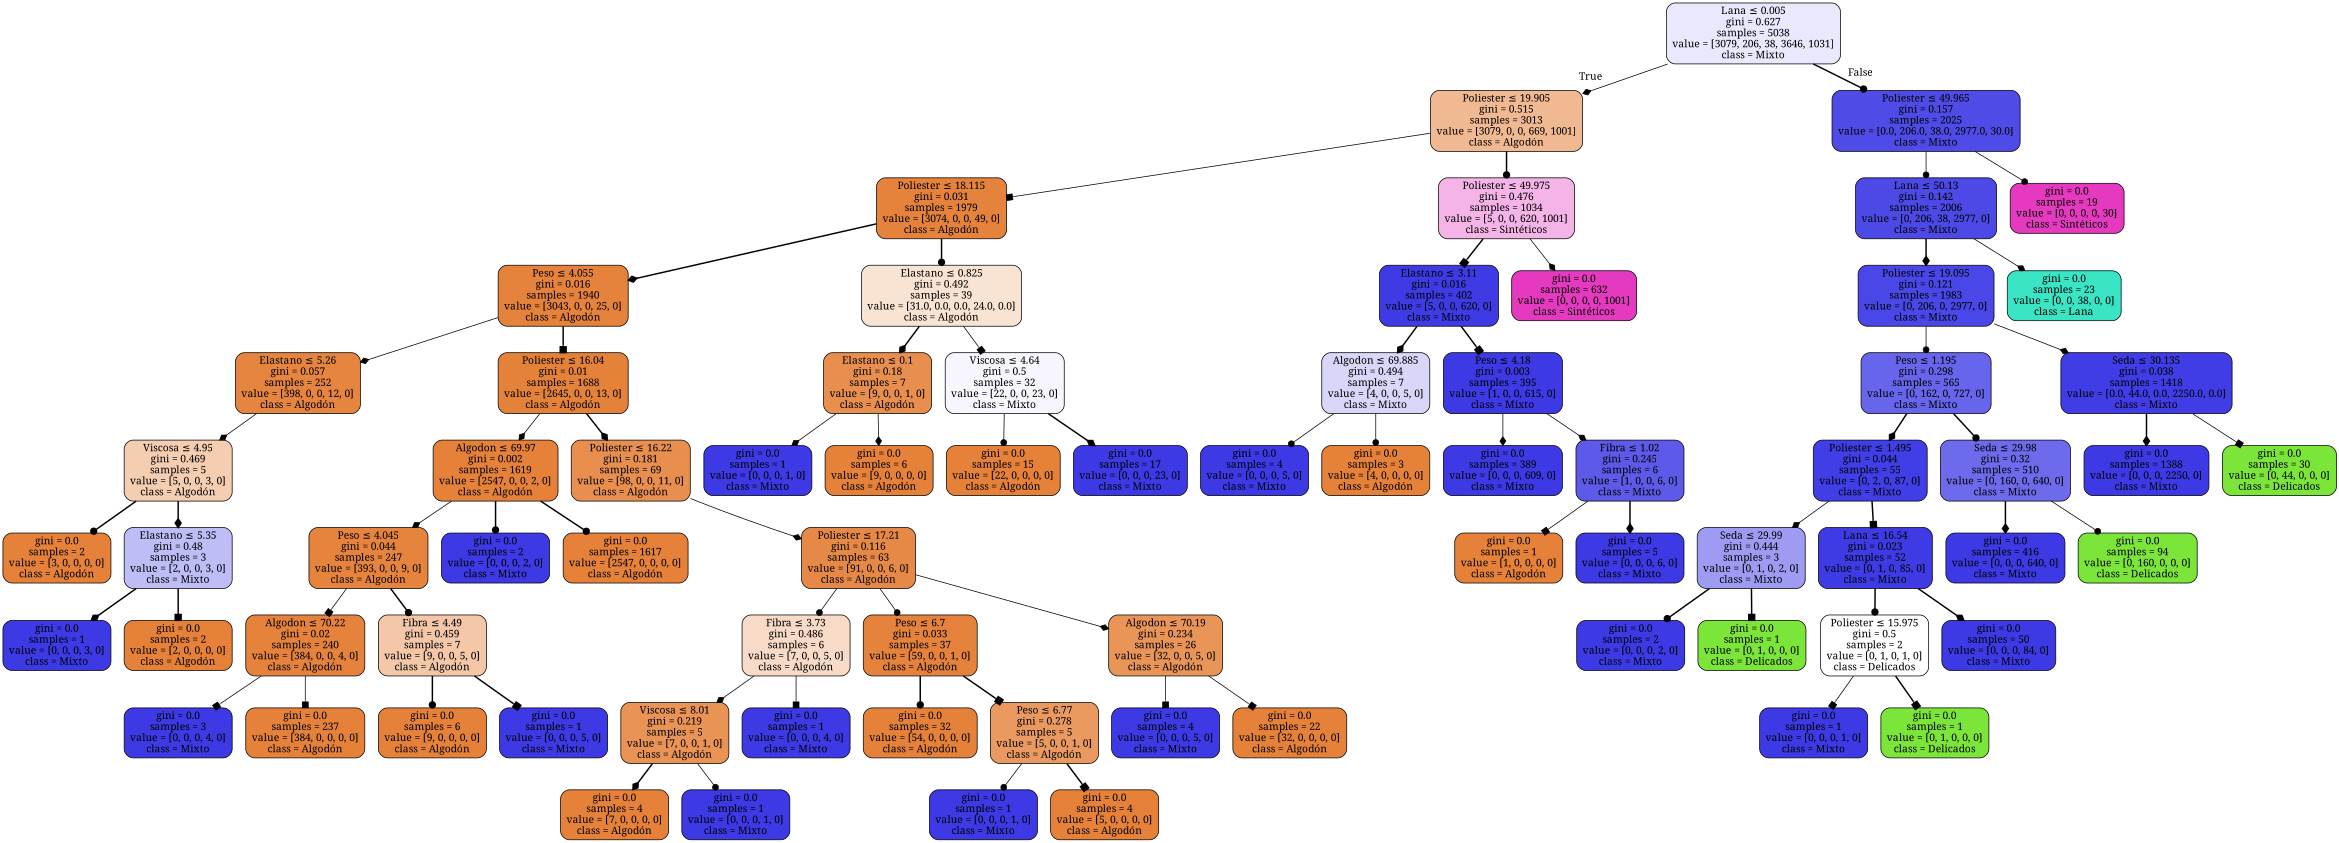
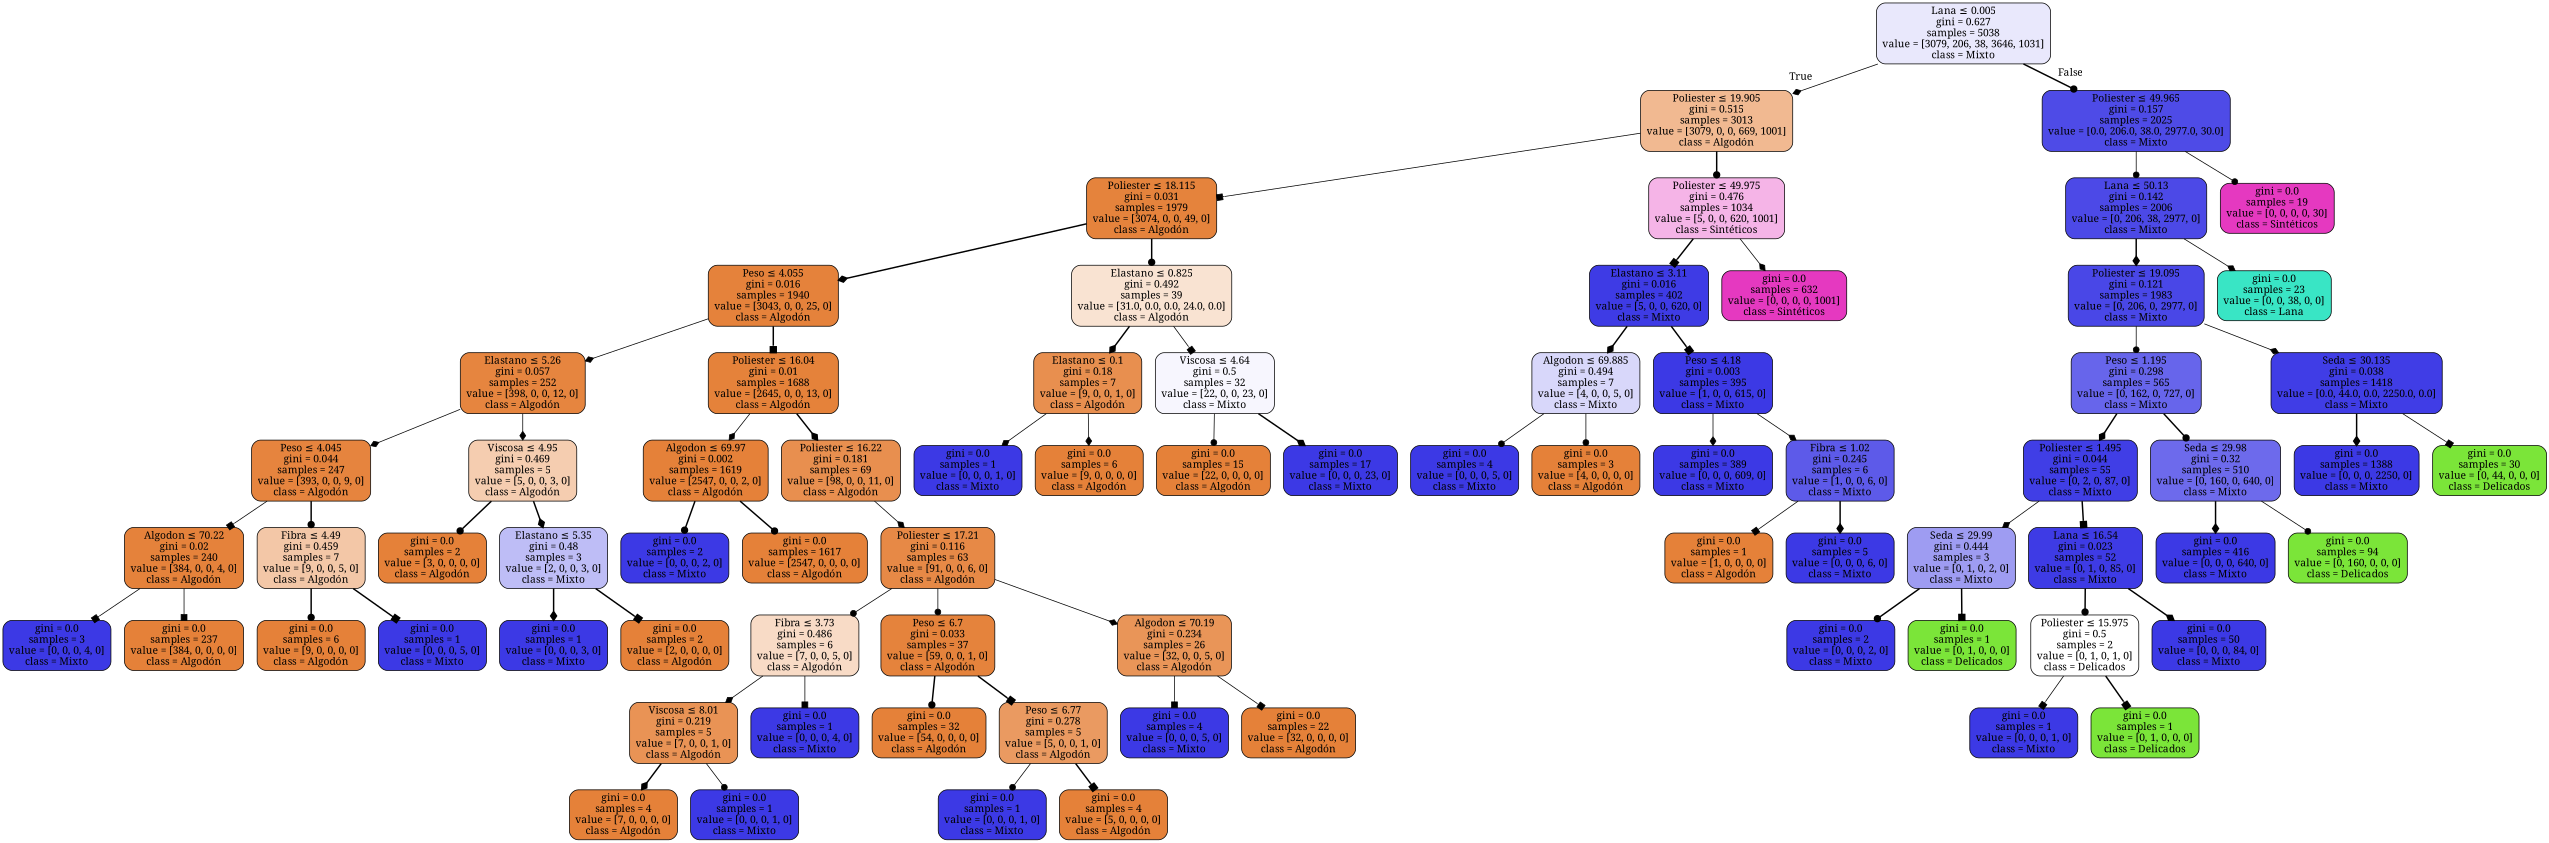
(436, 512) -> (420, 426)
